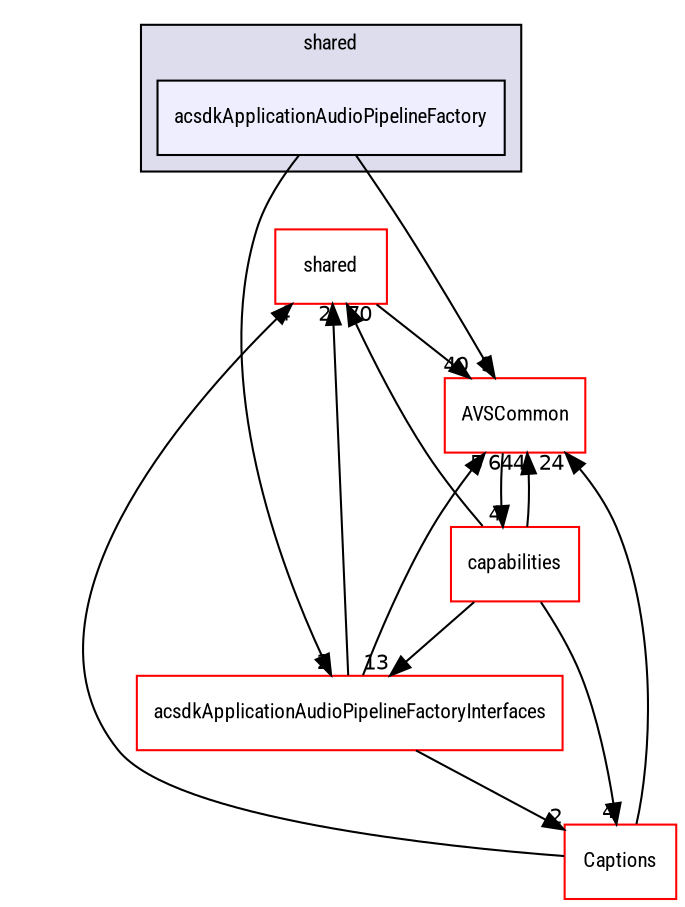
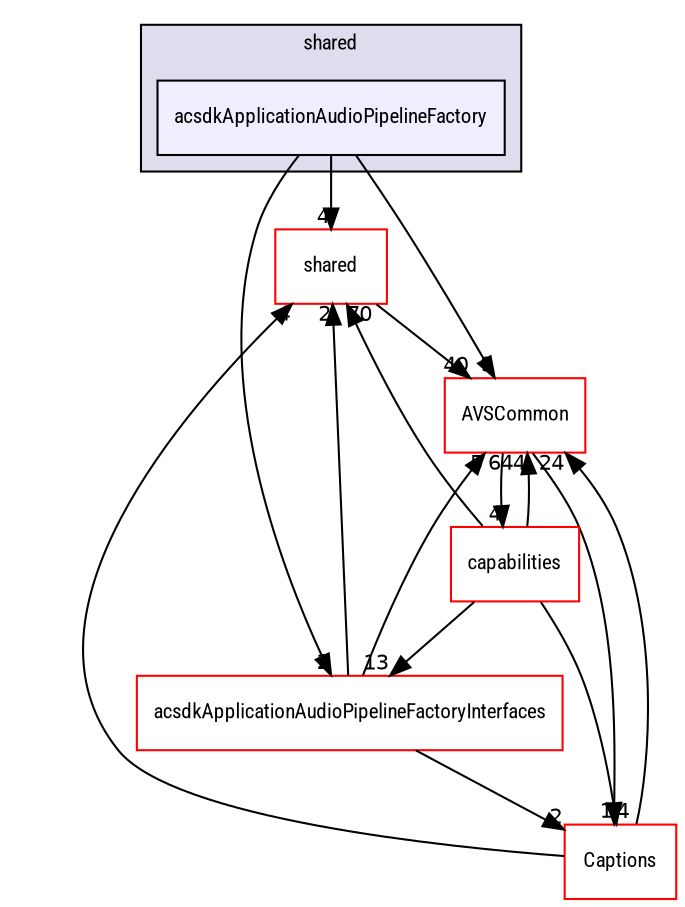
none -> (331, 185)
none -> (604, 620)
